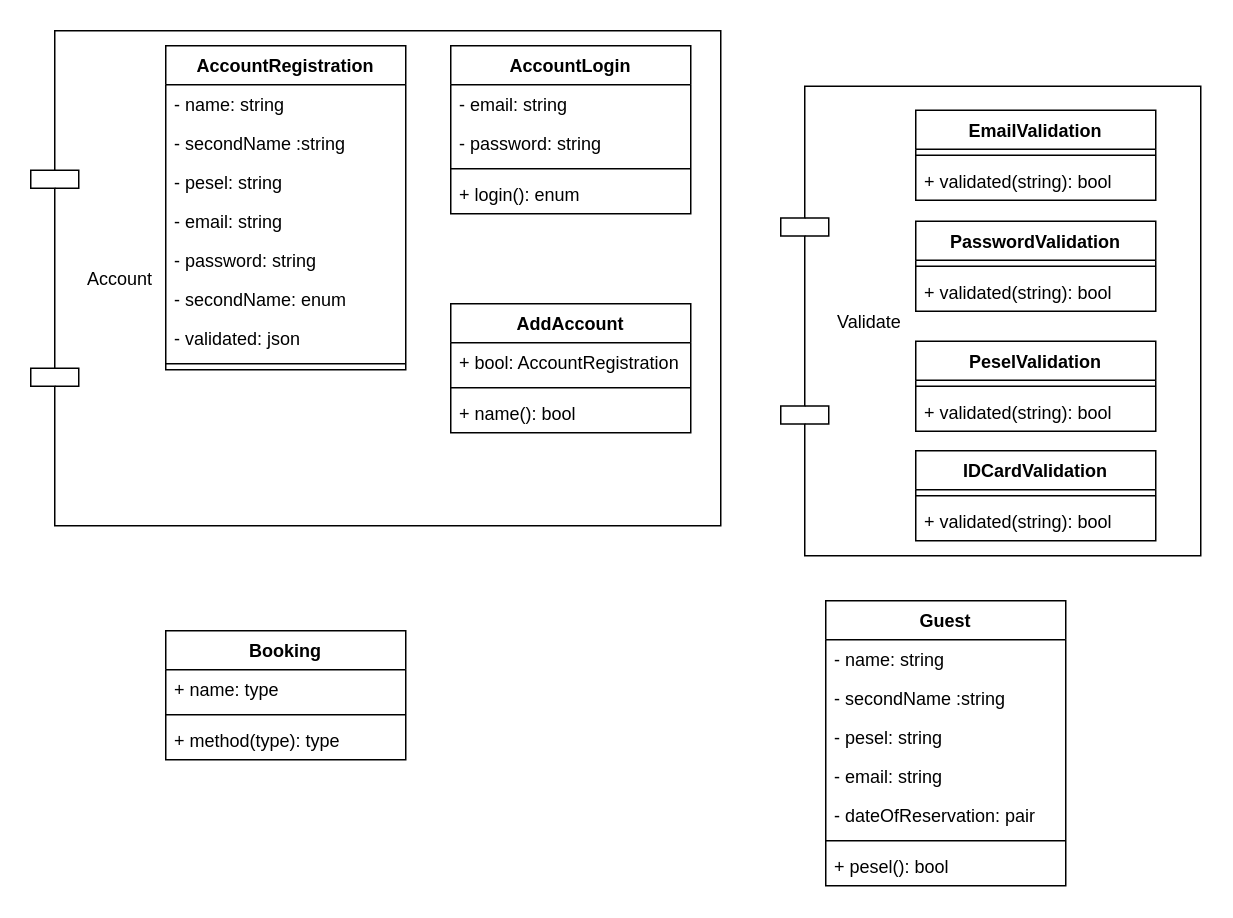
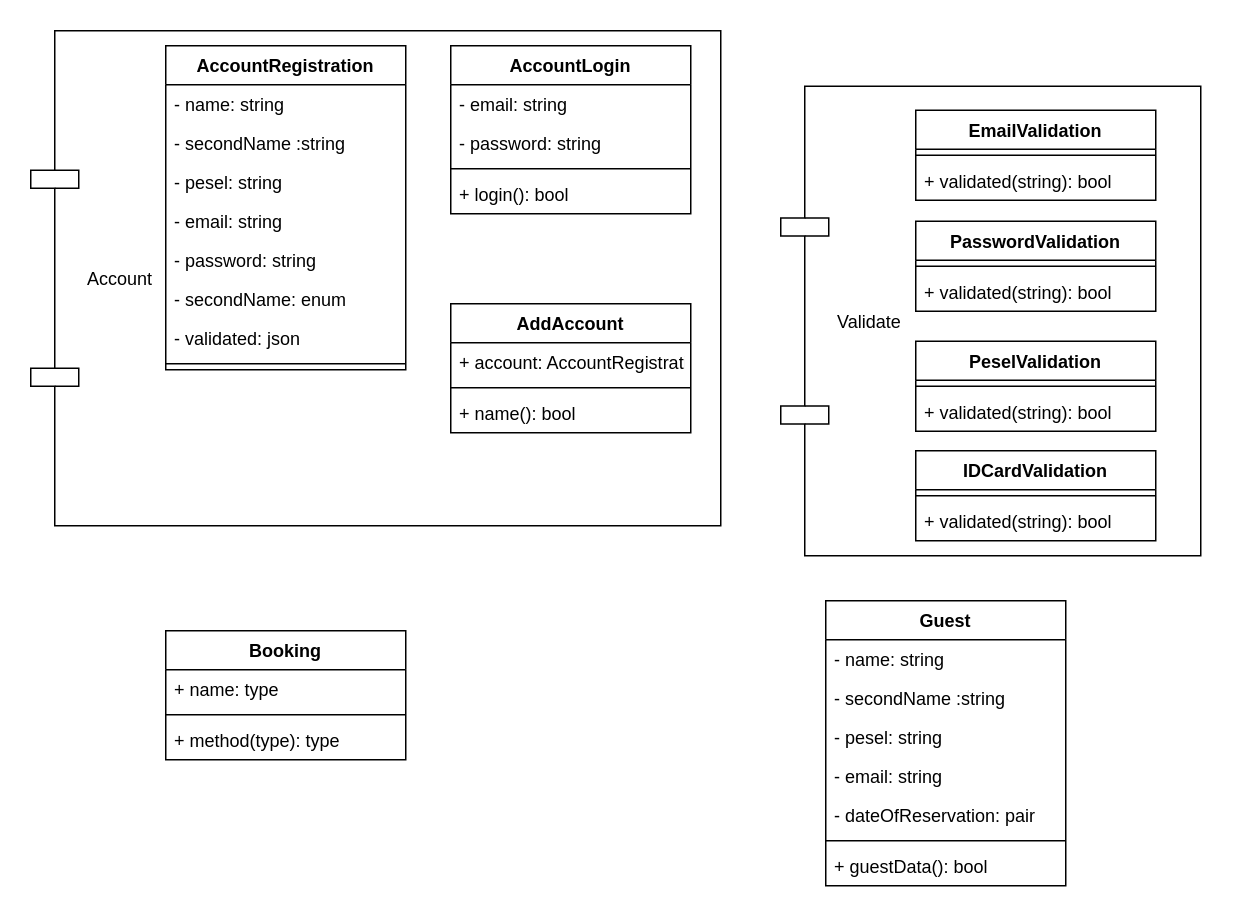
(523, 195) -> (521, 195)
(581, 363) -> (599, 363)
(900, 867) -> (923, 867)
